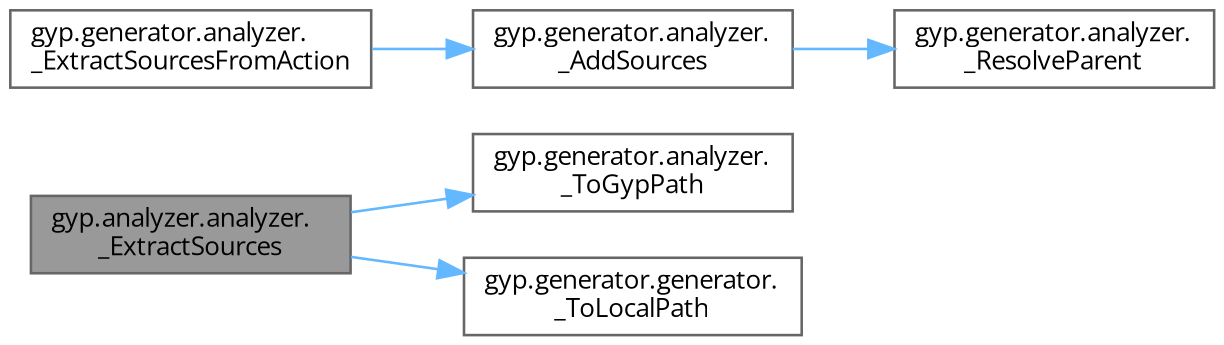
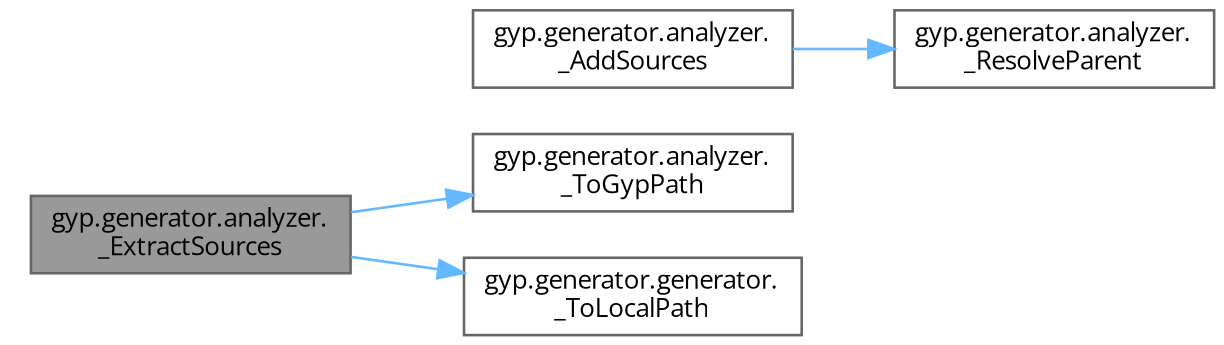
(191, 49) -> none
(191, 235) -> (191, 235)
